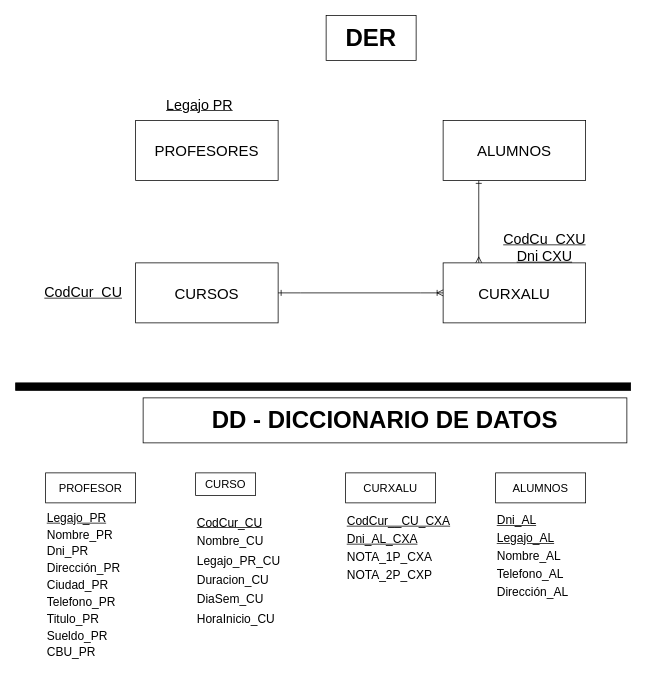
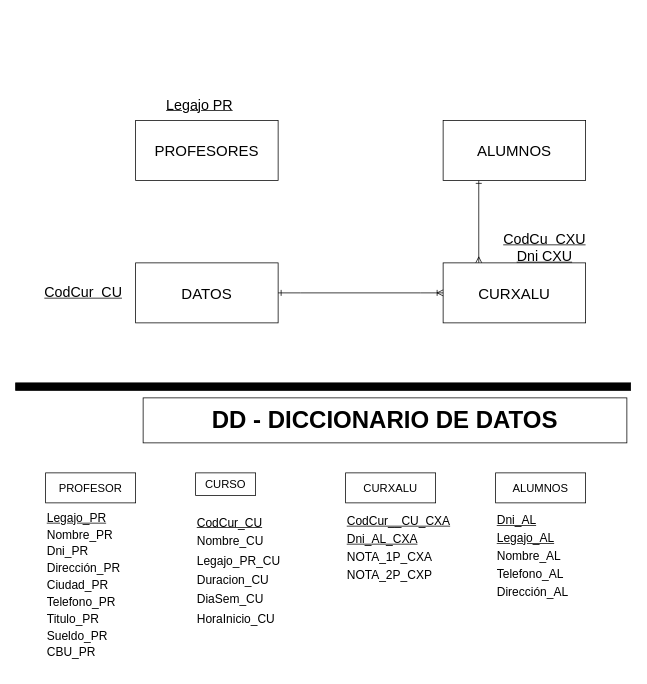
(371, 38) -> none
(207, 293) -> (207, 293)
